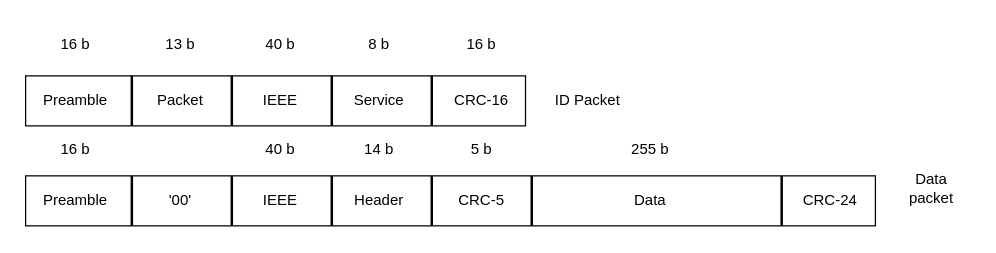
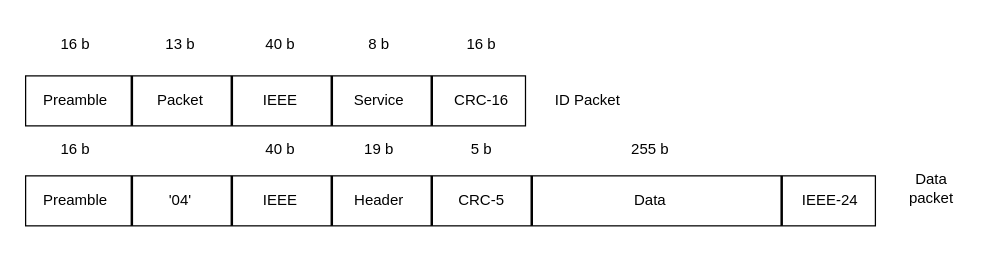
(379, 149) -> (379, 149)
(181, 201) -> (181, 201)
(831, 201) -> (831, 201)
